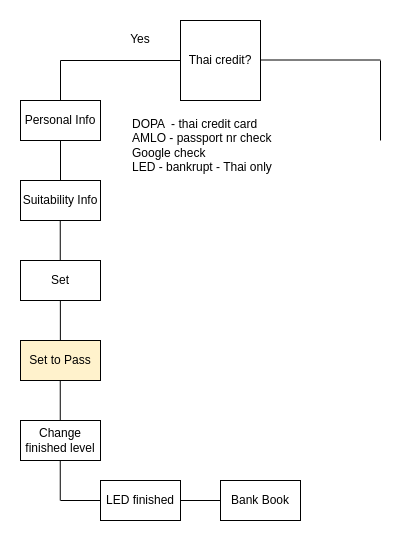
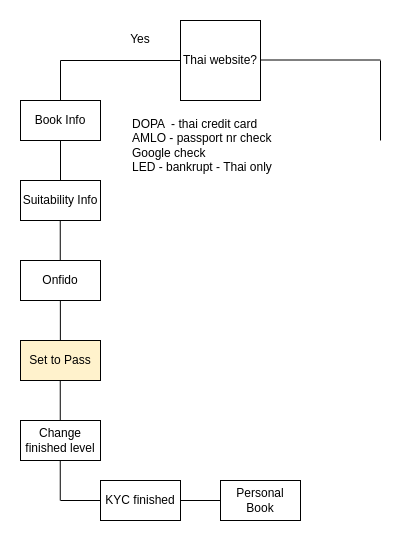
(221, 61) -> (221, 61)
(61, 121) -> (61, 121)
(61, 281) -> (61, 281)
(141, 501) -> (141, 501)
(261, 501) -> (261, 501)
